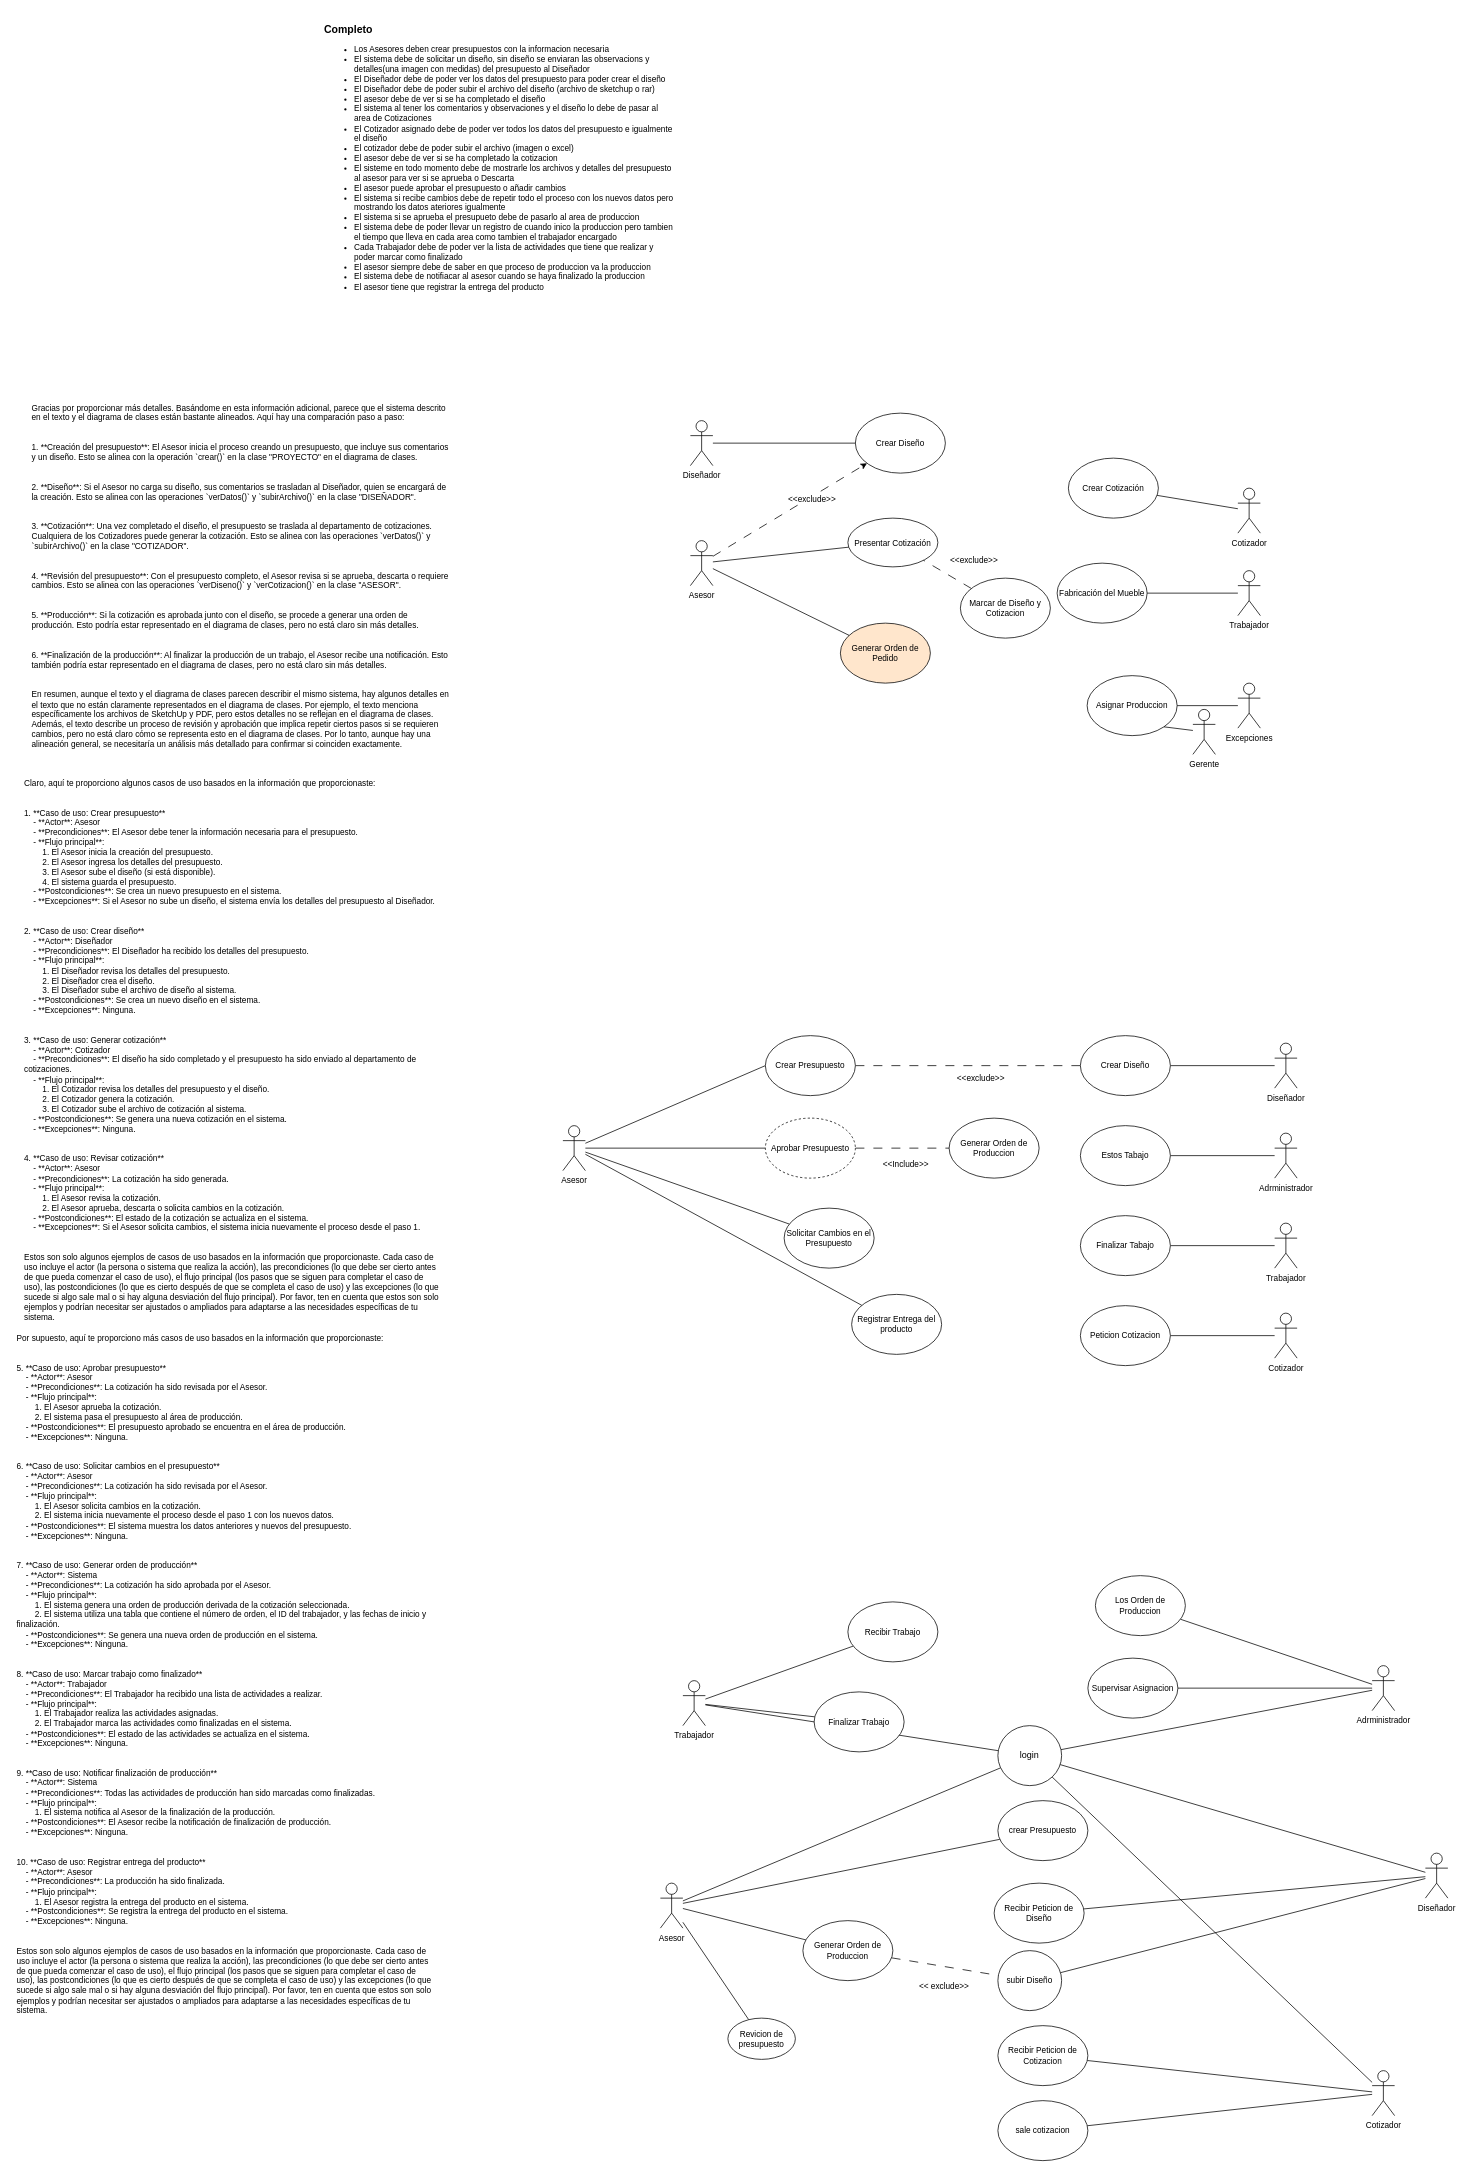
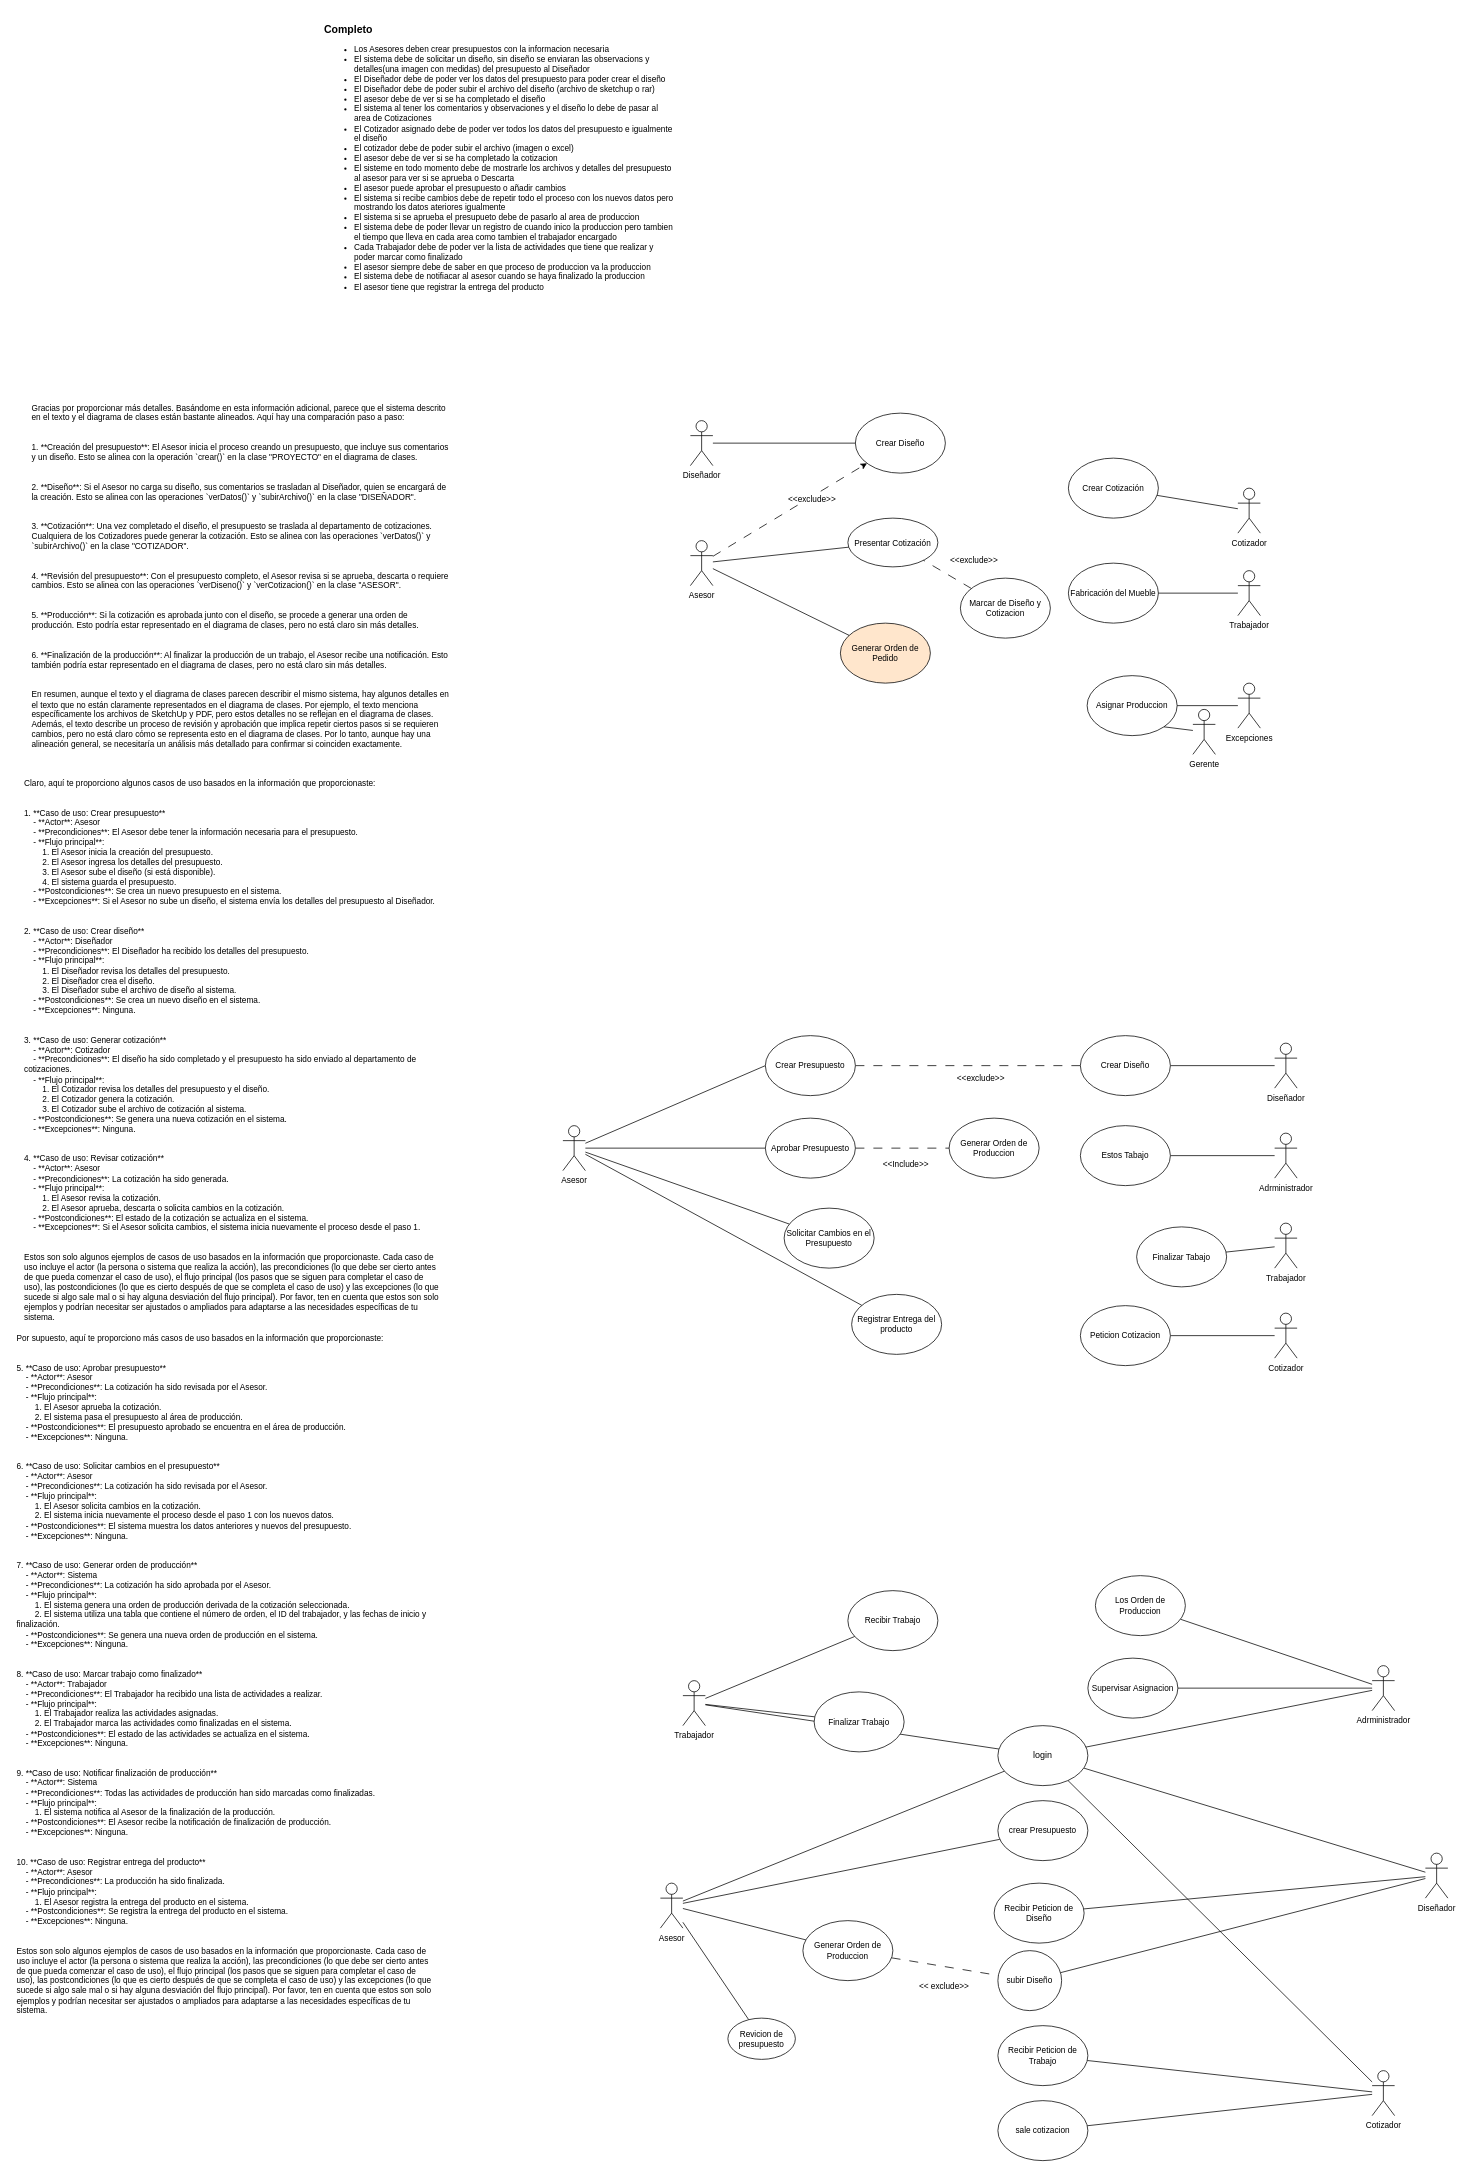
(1102, 593) -> (1113, 593)
(810, 1148) -> (810, 1148)
(1125, 1245) -> (1182, 1257)
(893, 1632) -> (893, 1620)
(1030, 1755) -> (1043, 1755)
(1043, 2055) -> (1043, 2055)
